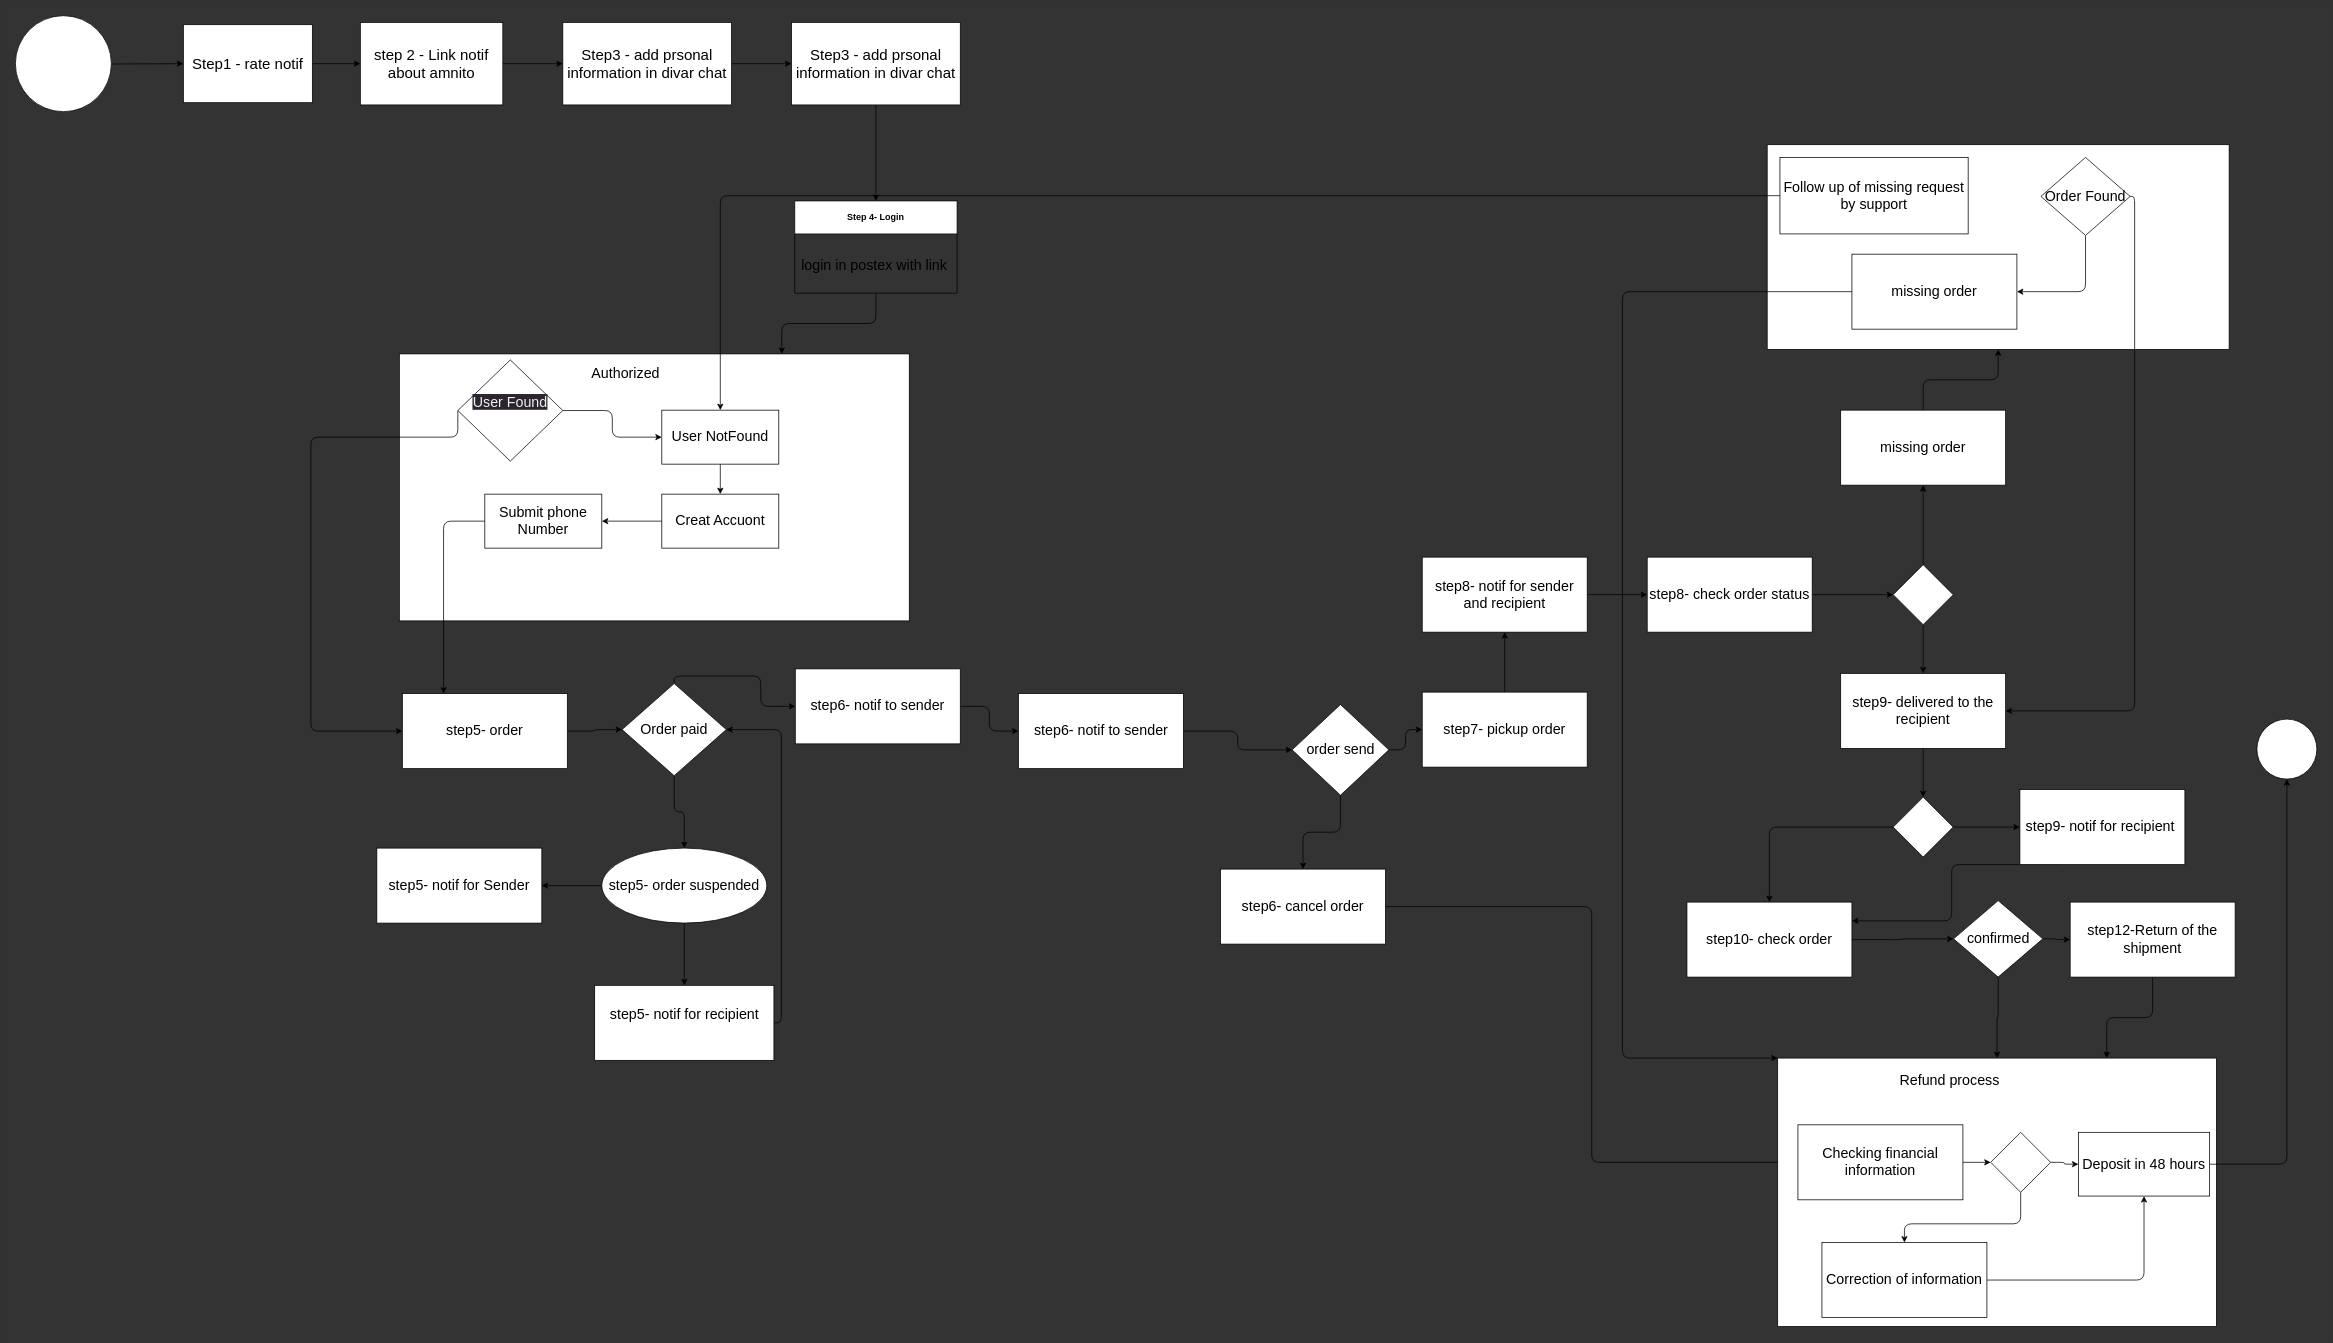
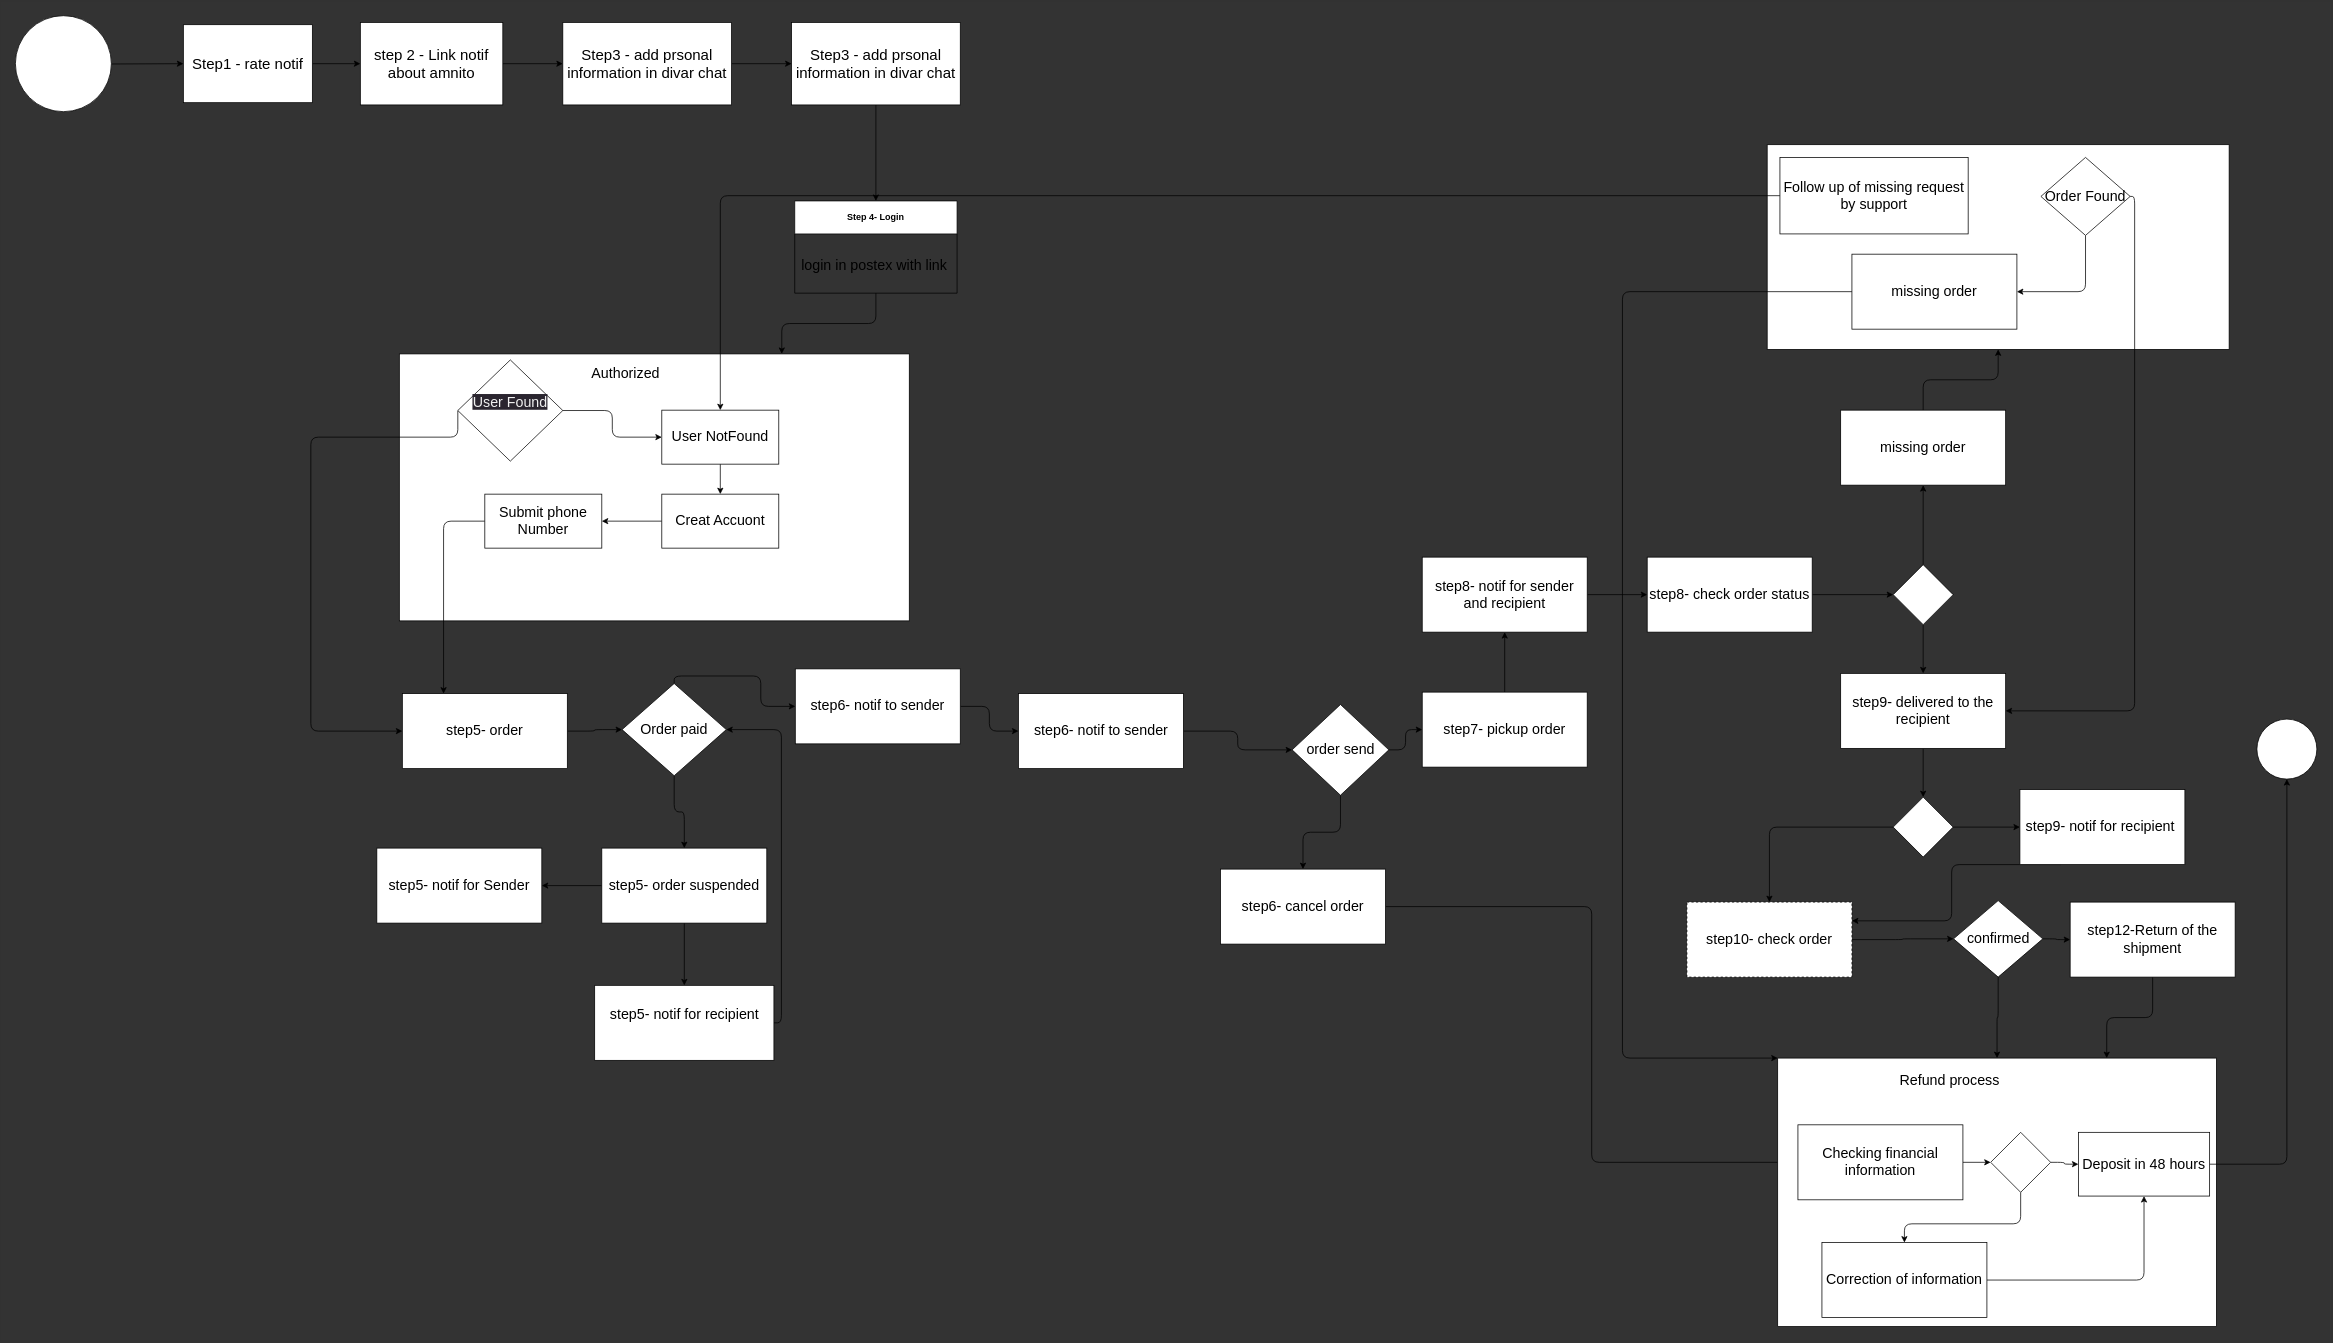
(684, 885) -> (684, 885)
(1770, 939) -> (1770, 939)
